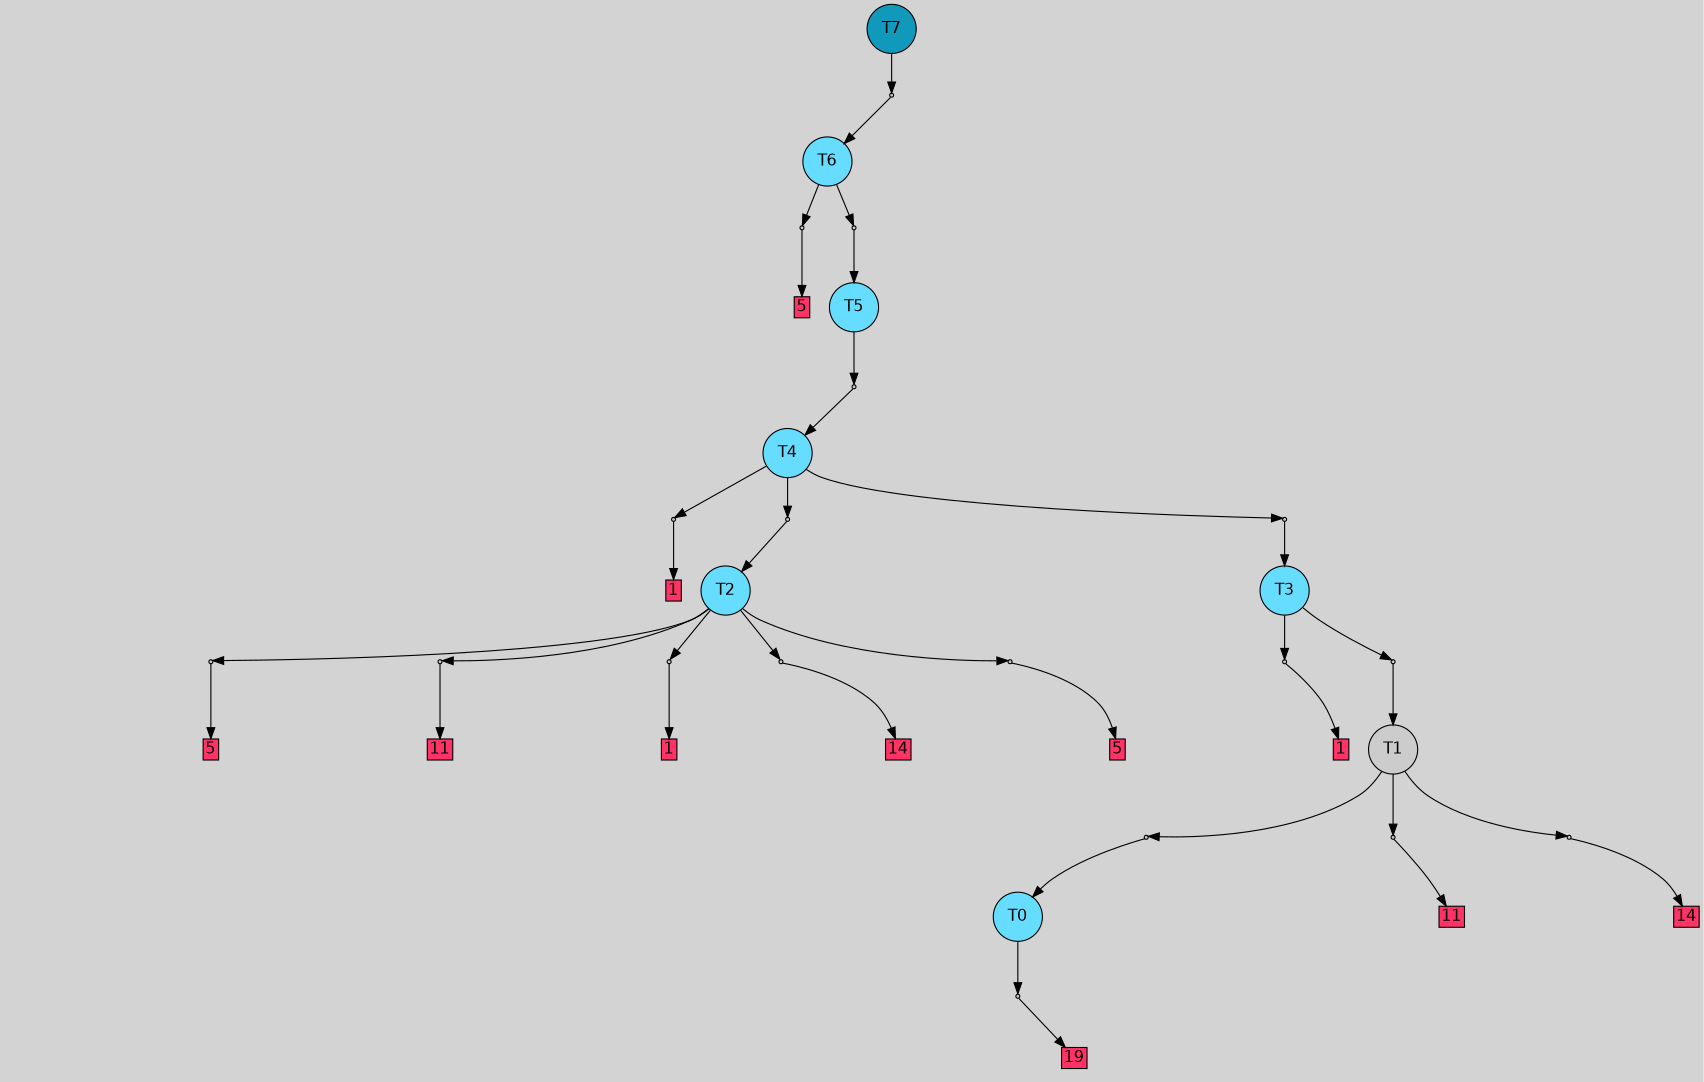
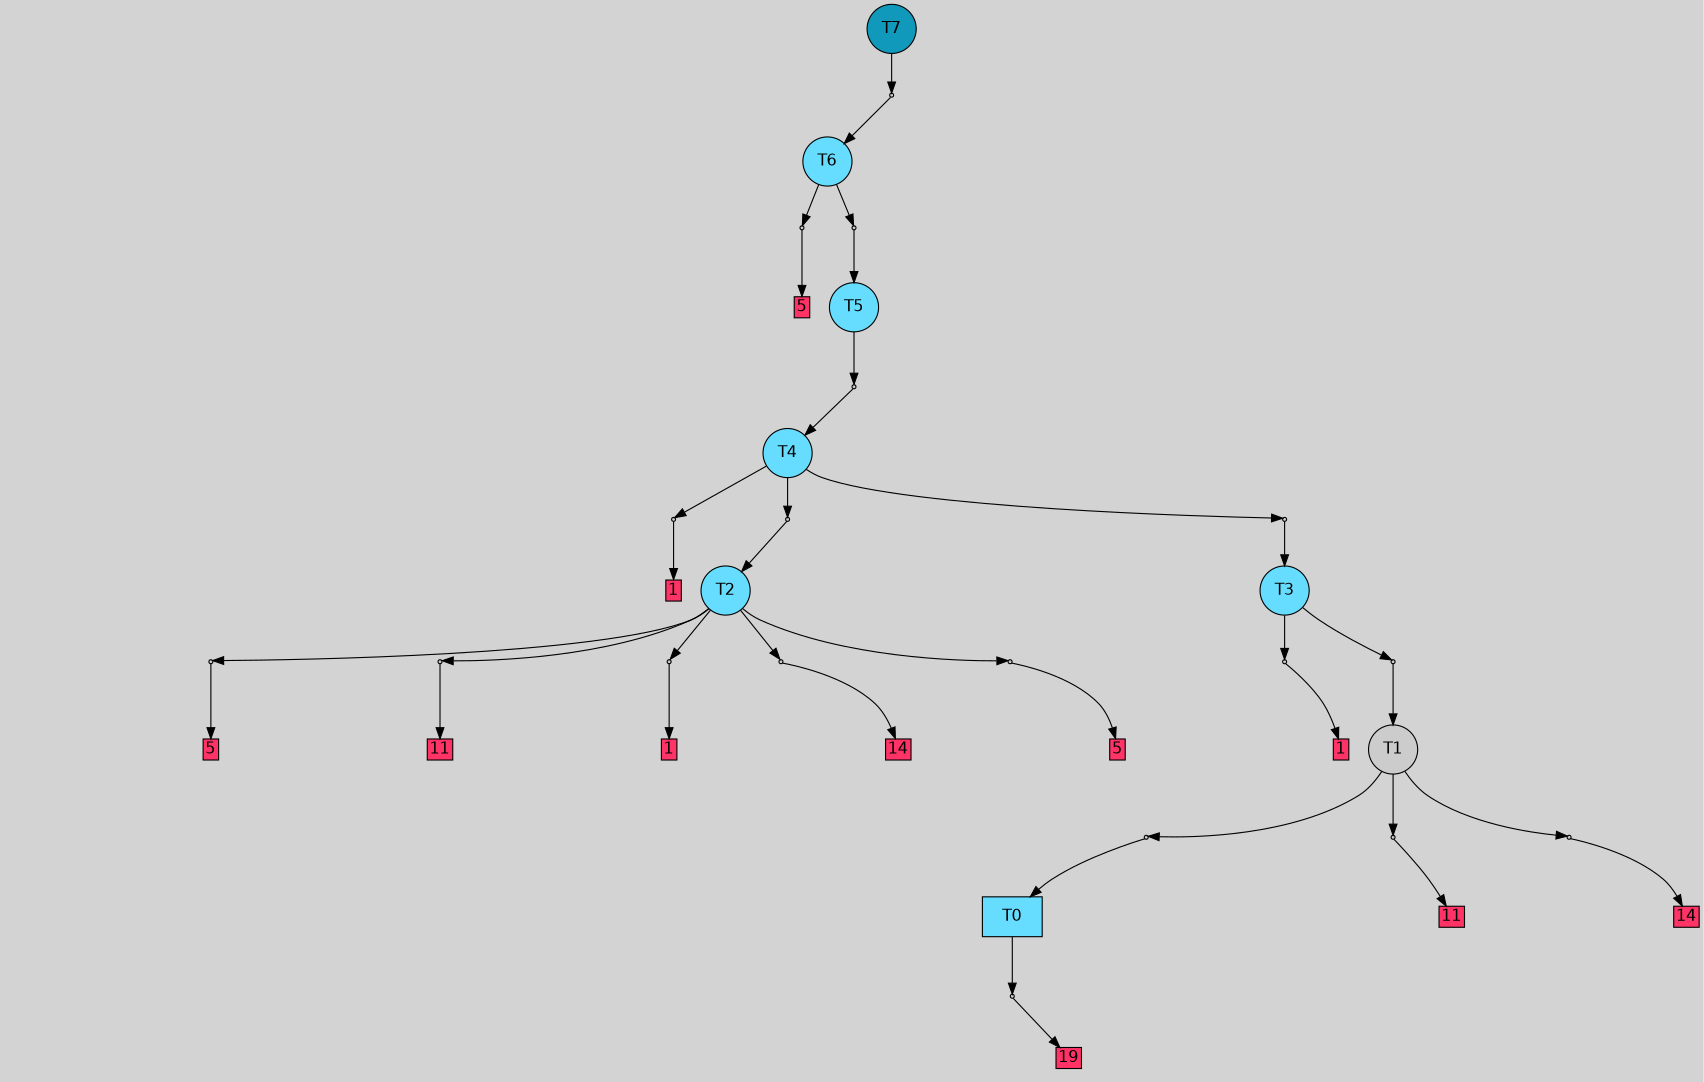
(1018, 917) -> (1012, 917)
